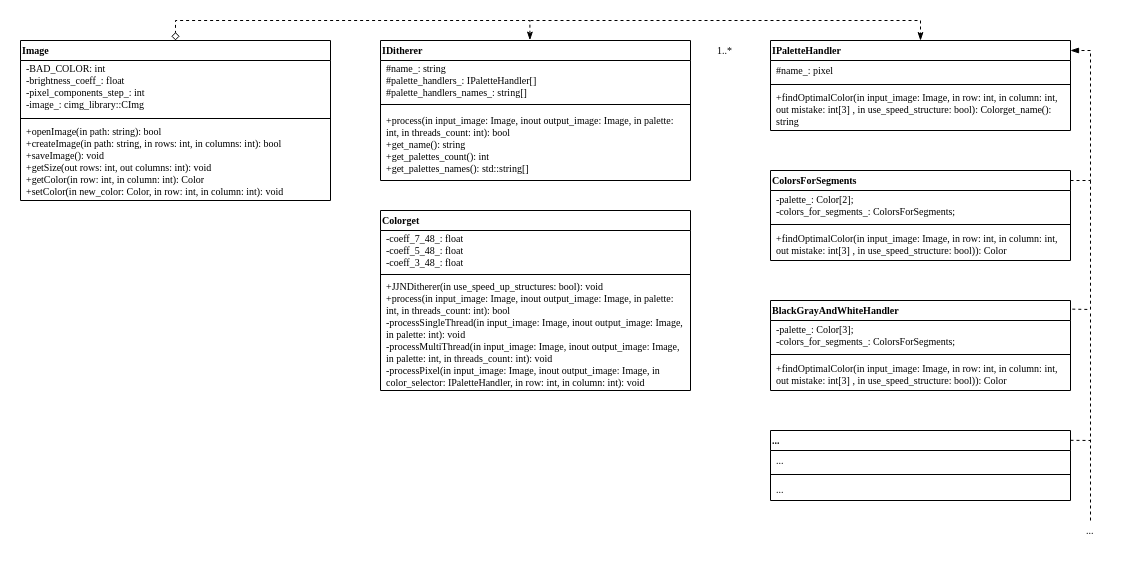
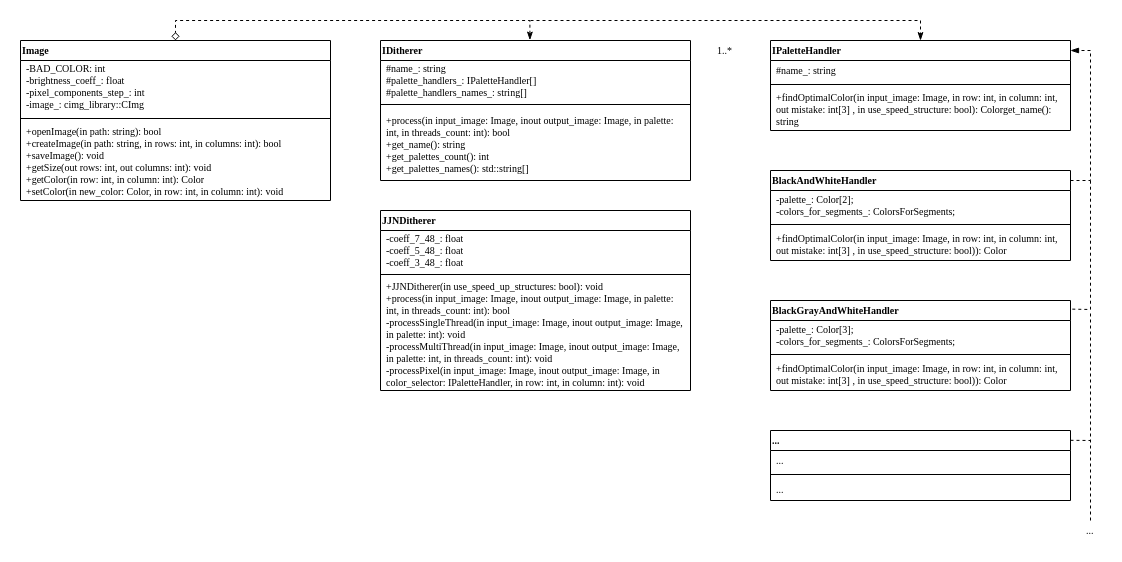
(809, 71) -> (813, 71)
(819, 181) -> (825, 181)
(404, 221) -> (412, 221)
